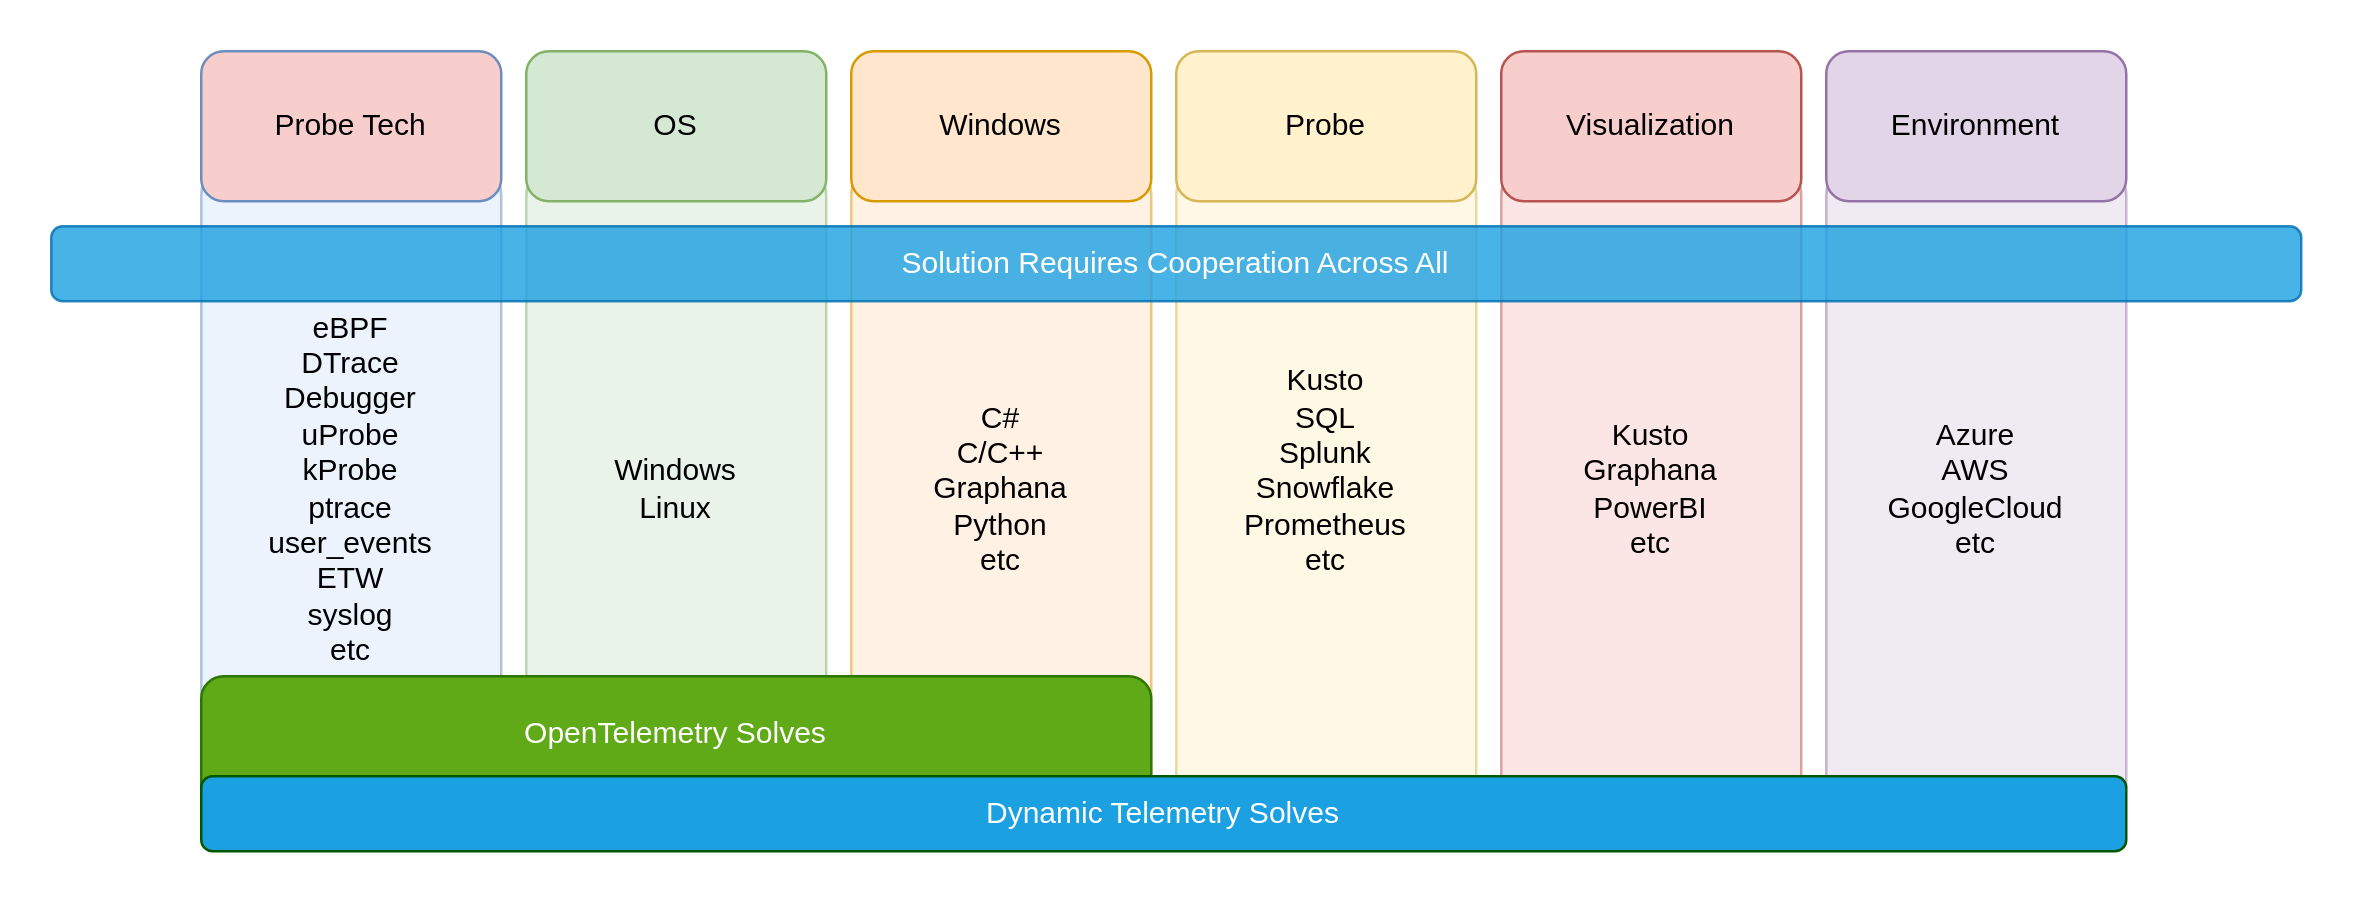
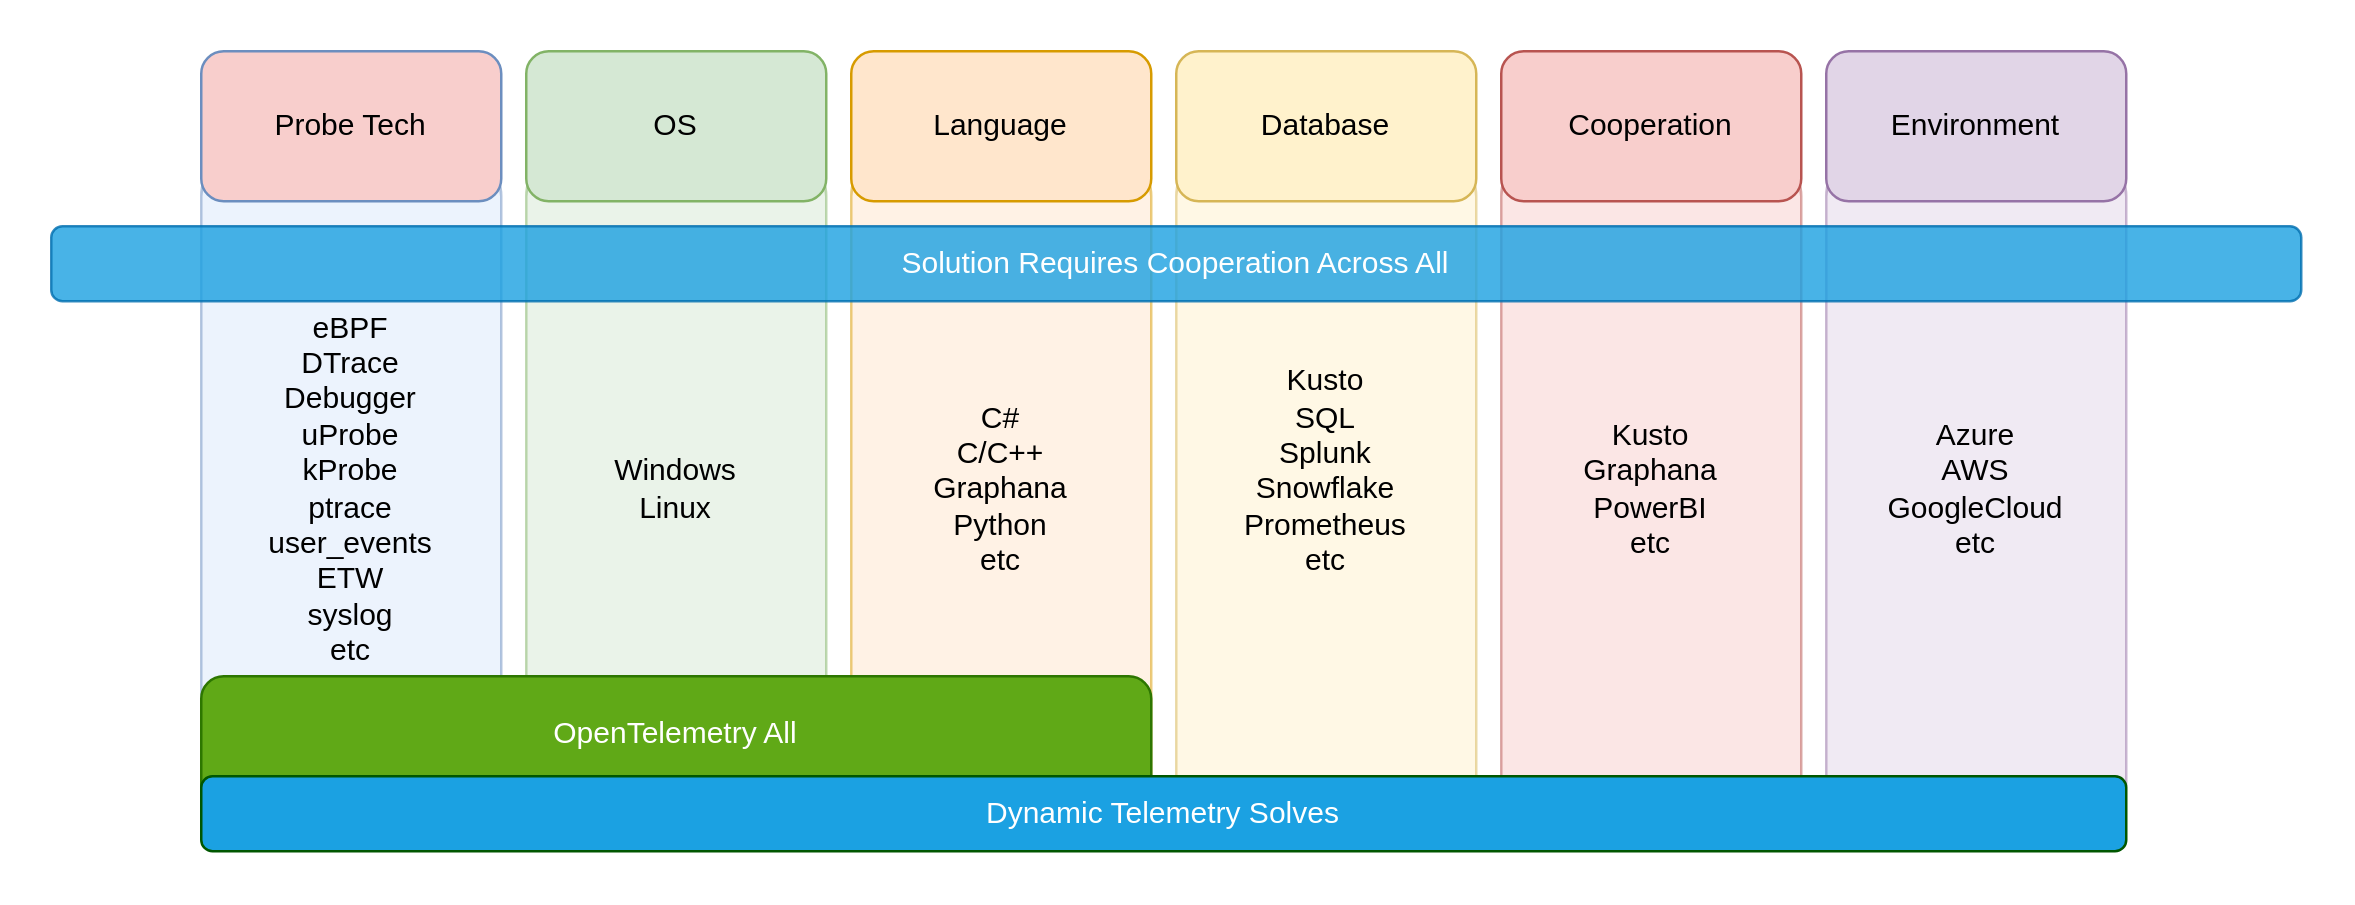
(1001, 126) -> (1001, 126)
(1326, 126) -> (1326, 126)
(1651, 126) -> (1651, 126)
(676, 751) -> (676, 751)
